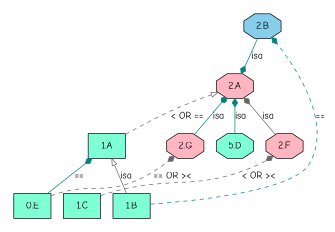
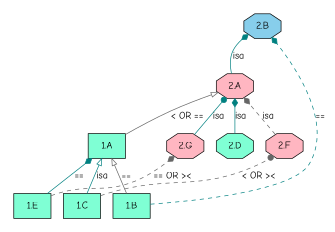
(251, 52) -> (231, 55)
(167, 113) -> (167, 113)
(262, 119) -> (262, 119)
(235, 146) -> (235, 146)
(126, 176) -> (126, 176)
none -> (93, 179)
(186, 182) -> (186, 182)
(32, 206) -> (32, 206)
